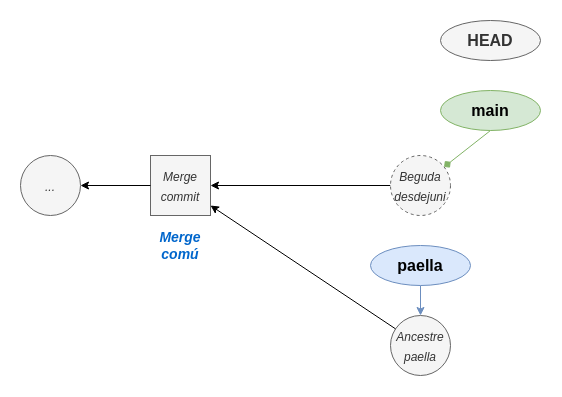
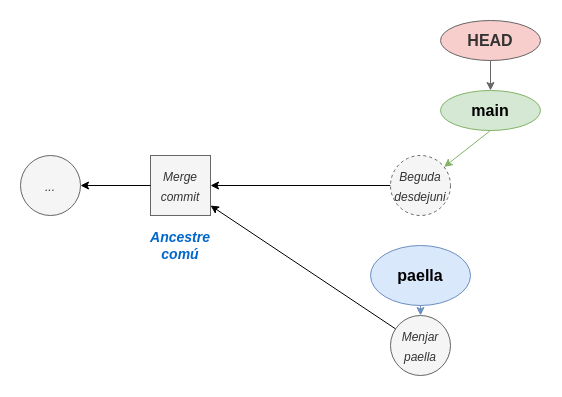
(491, 41) -> (491, 41)
none -> (491, 80)
(451, 162) -> (450, 162)
(181, 246) -> (181, 246)
(421, 266) -> (421, 276)
(421, 346) -> (421, 346)
